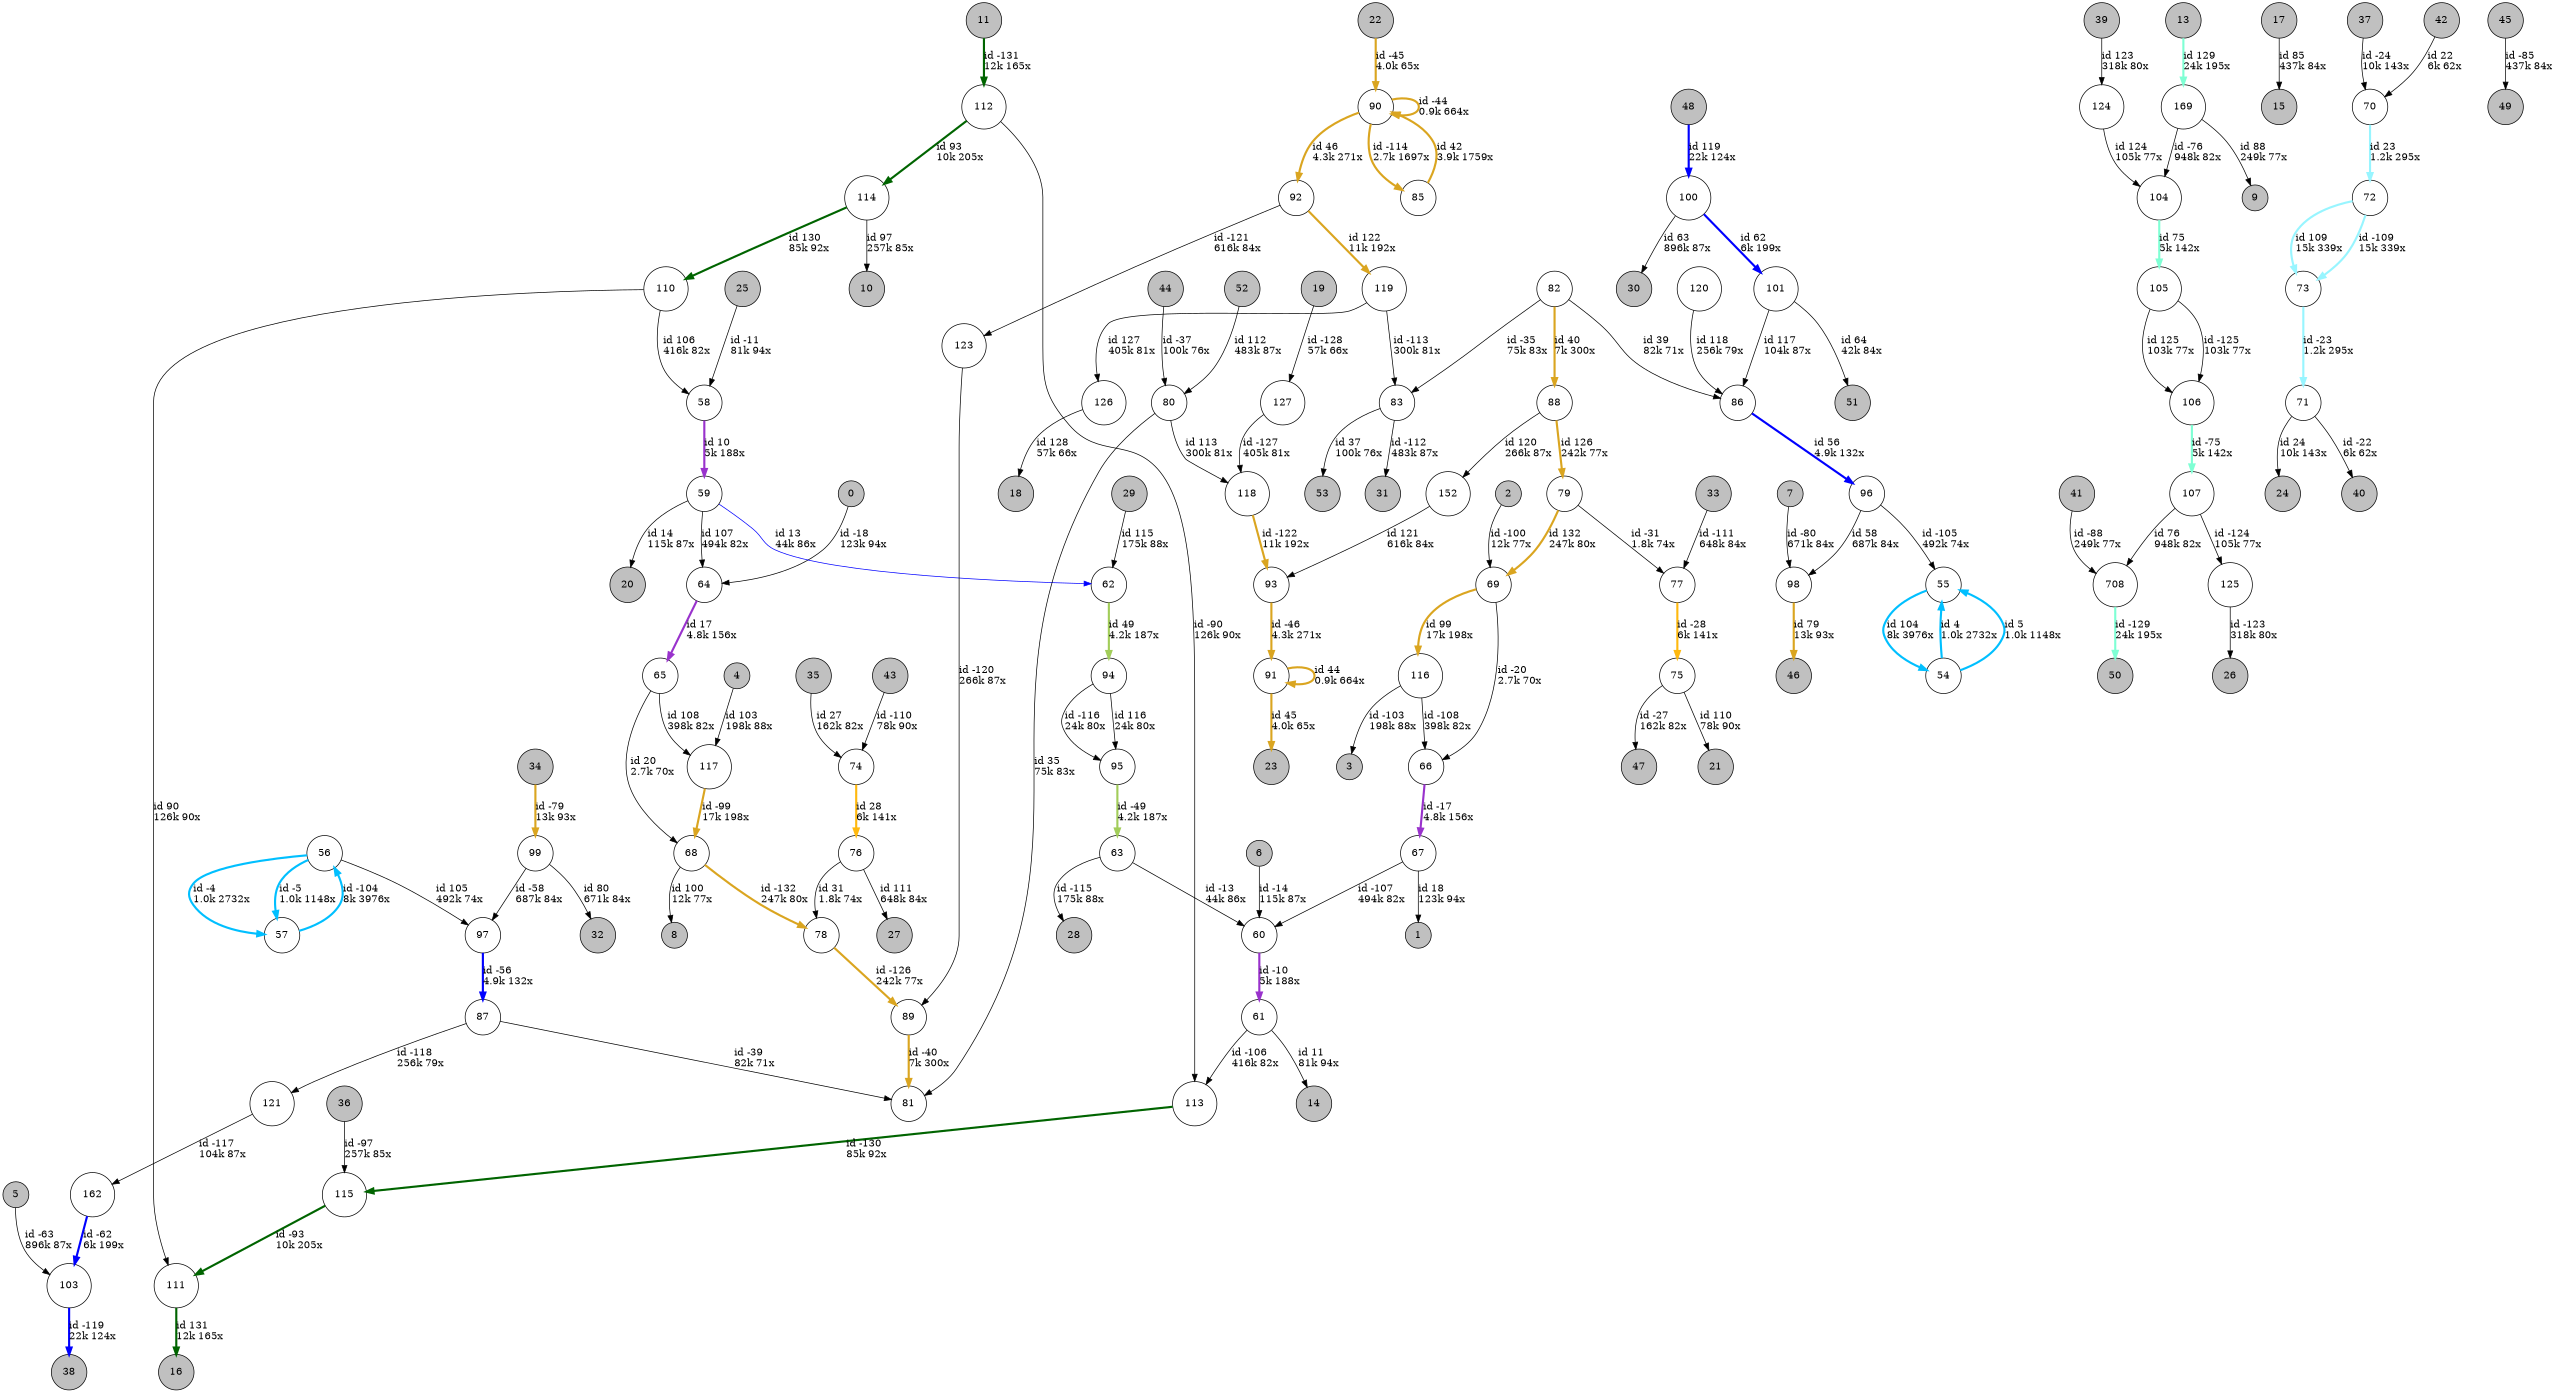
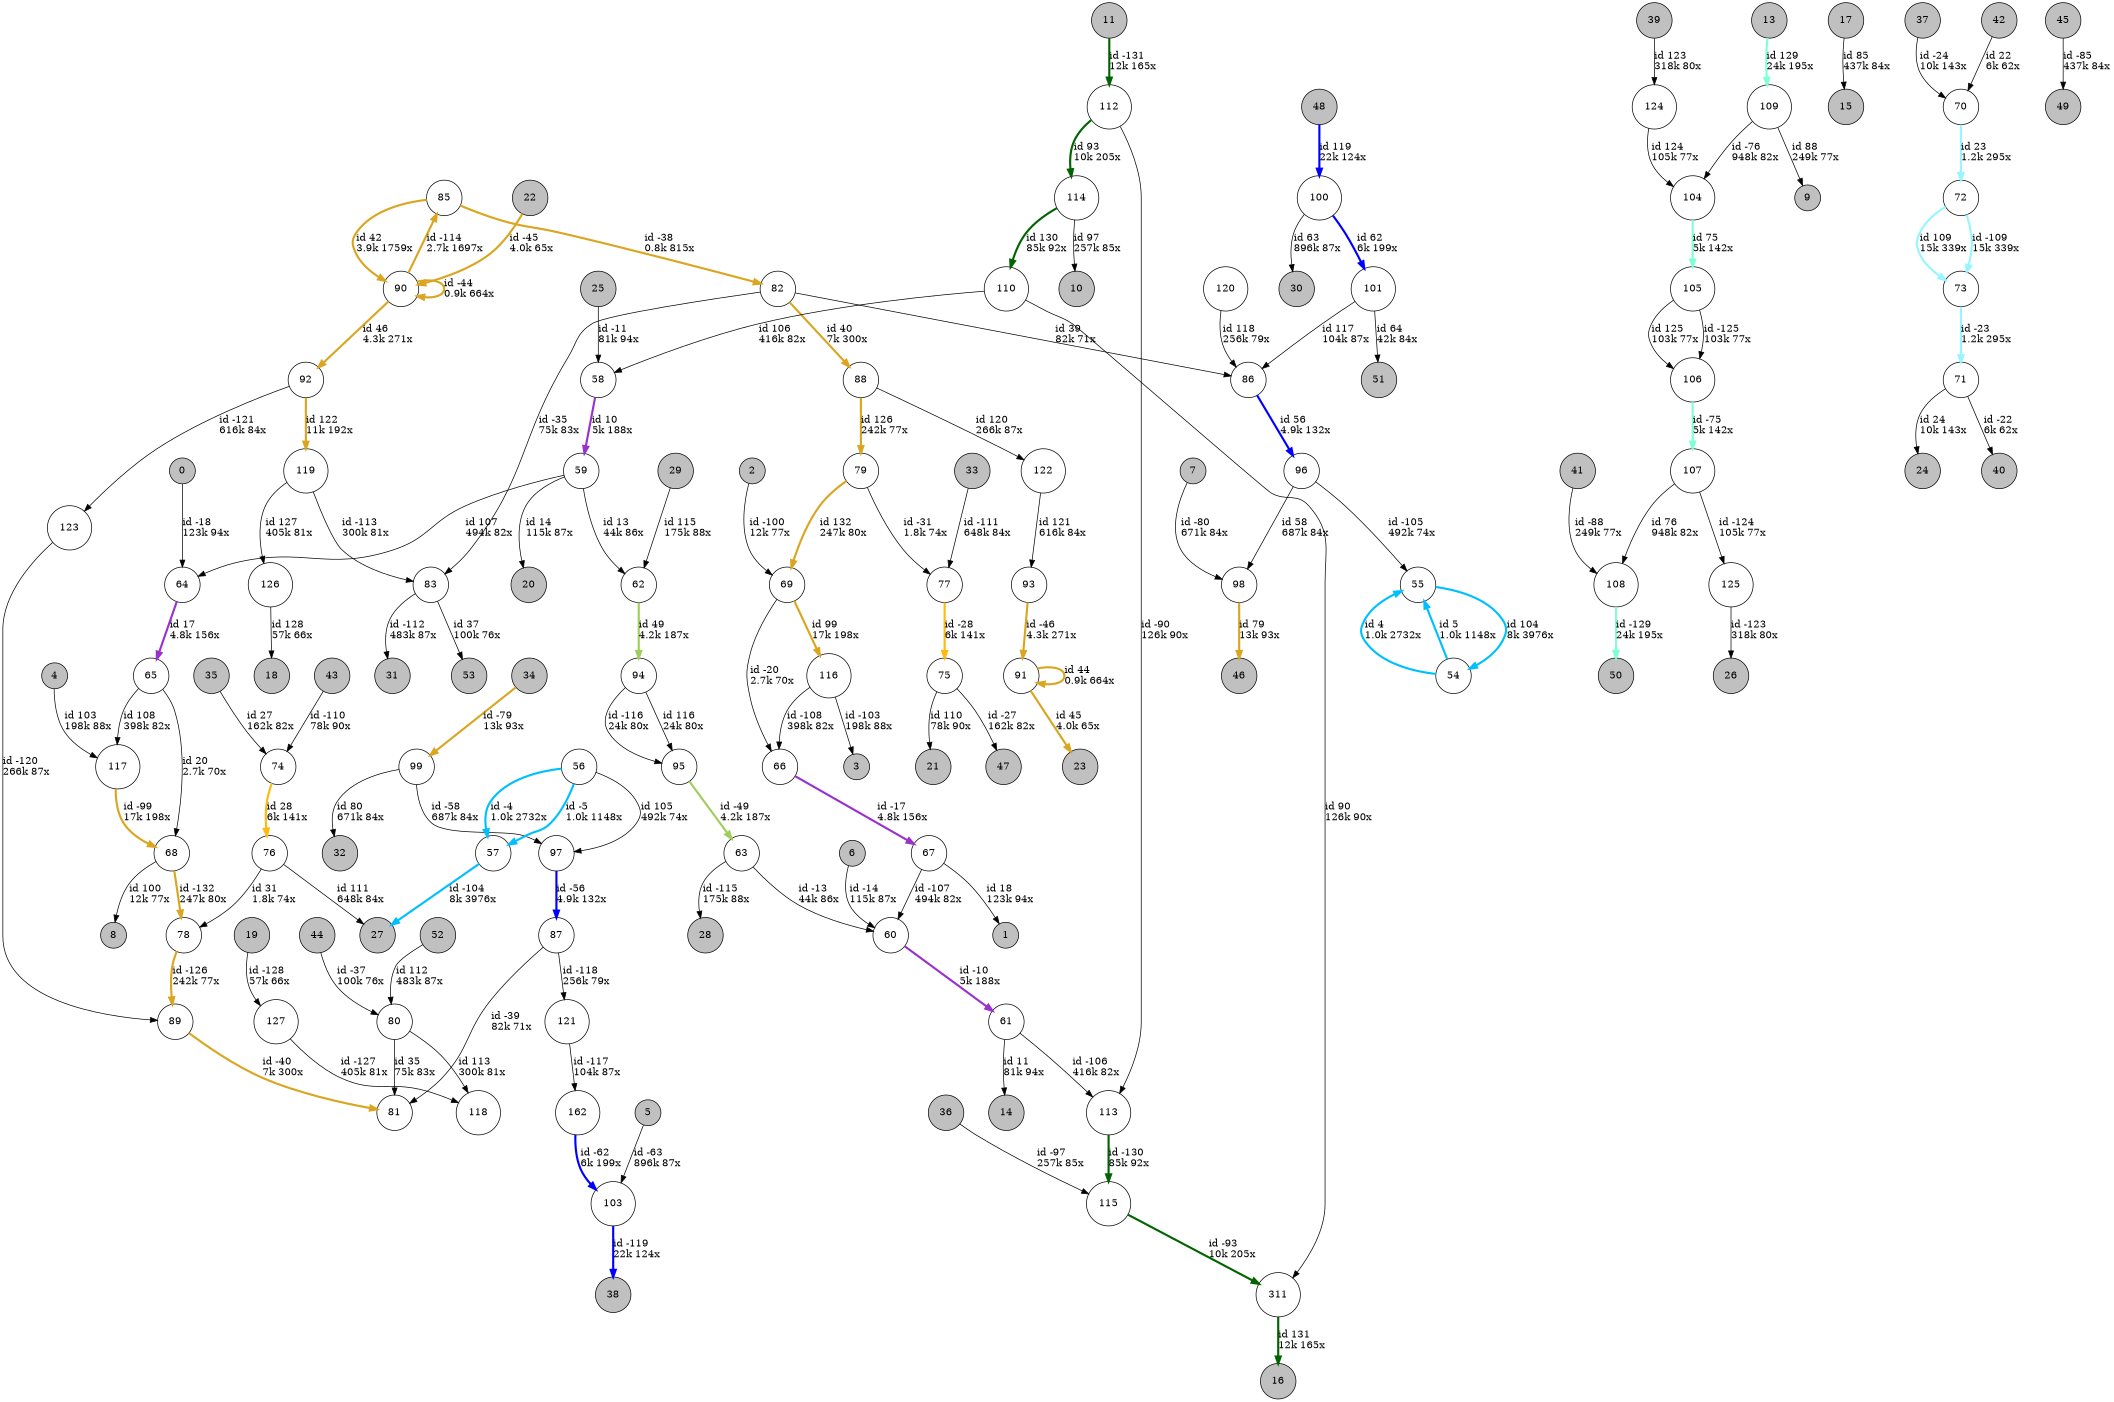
(2183, 107) -> (1769, 107)
none -> (607, 244)
(1448, 494) -> (1043, 471)
(1259, 538) -> none
(892, 572) -> (595, 532)
(2115, 585) -> (1616, 585)
(334, 912) -> (438, 892)
(176, 1286) -> (1278, 1295)
